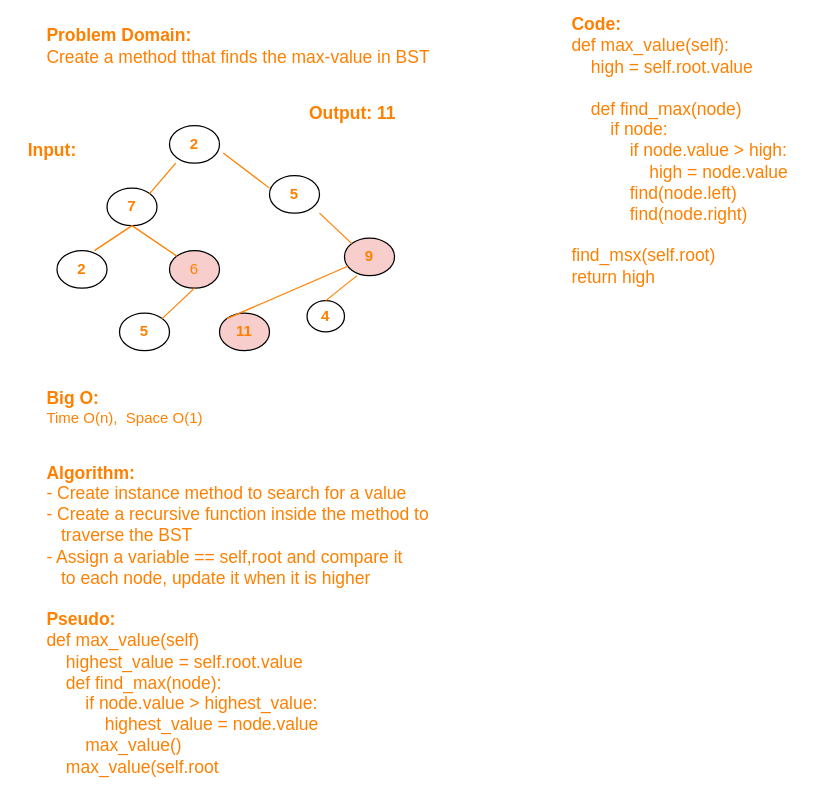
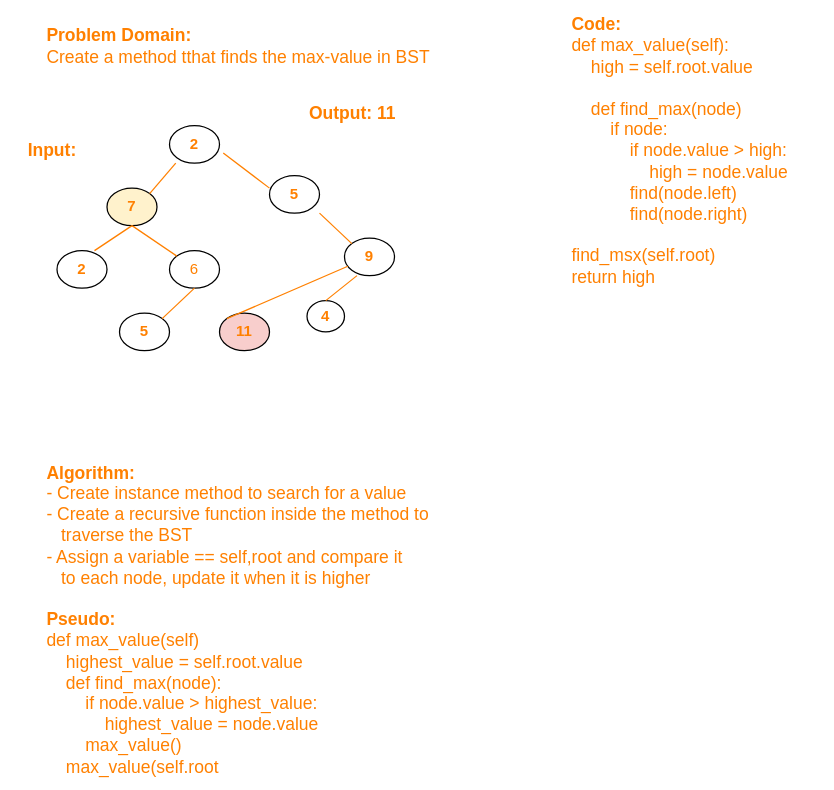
(132, 207) -> (132, 207)
(369, 257) -> (369, 257)
(194, 269) -> (194, 269)
(132, 407) -> none
